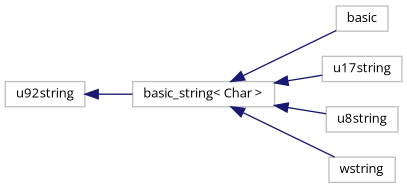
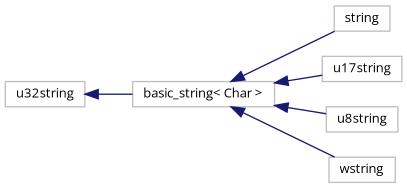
(362, 19) -> (362, 19)
(45, 94) -> (45, 94)
